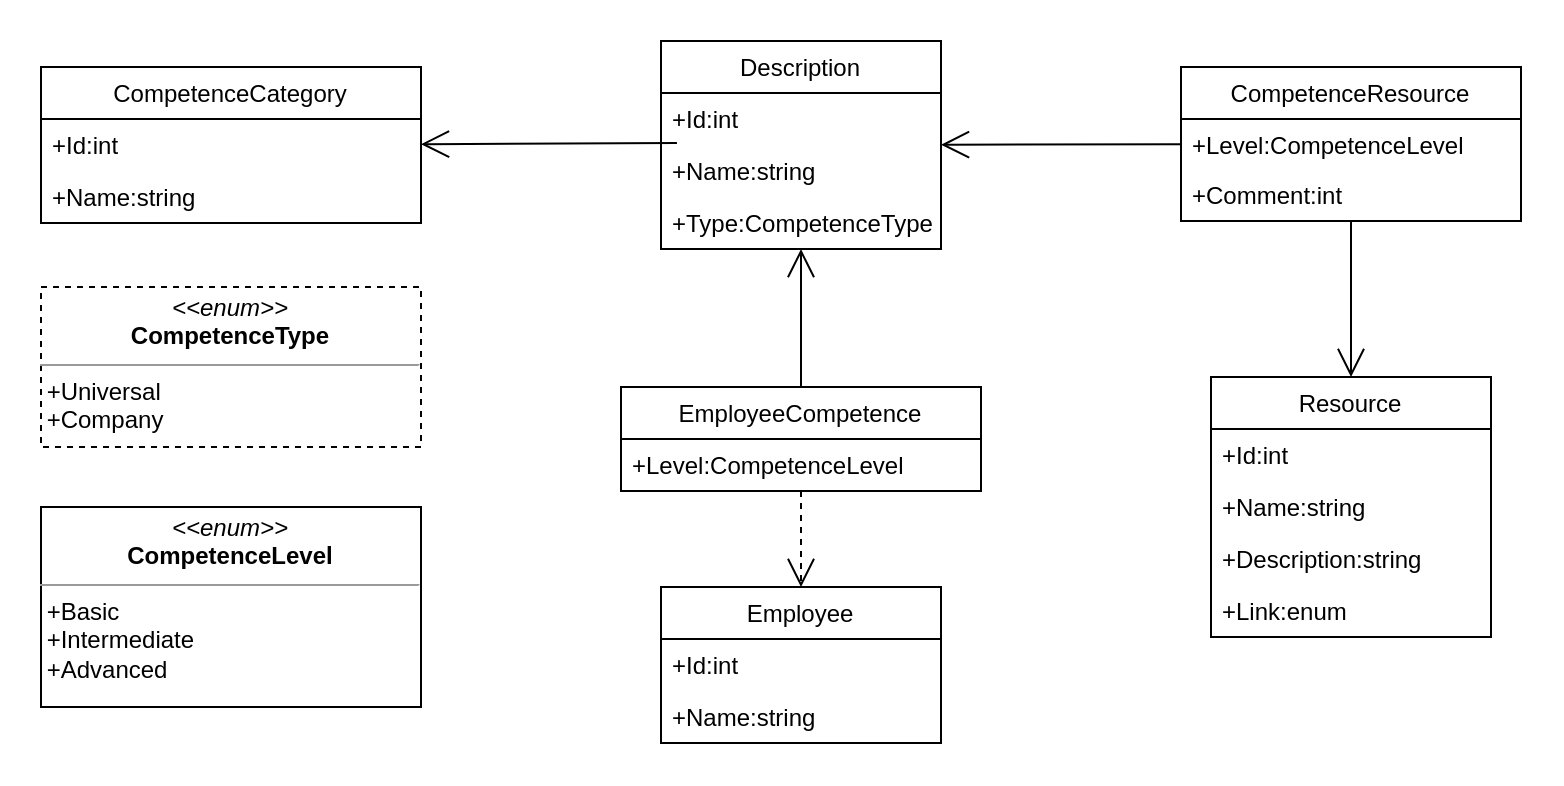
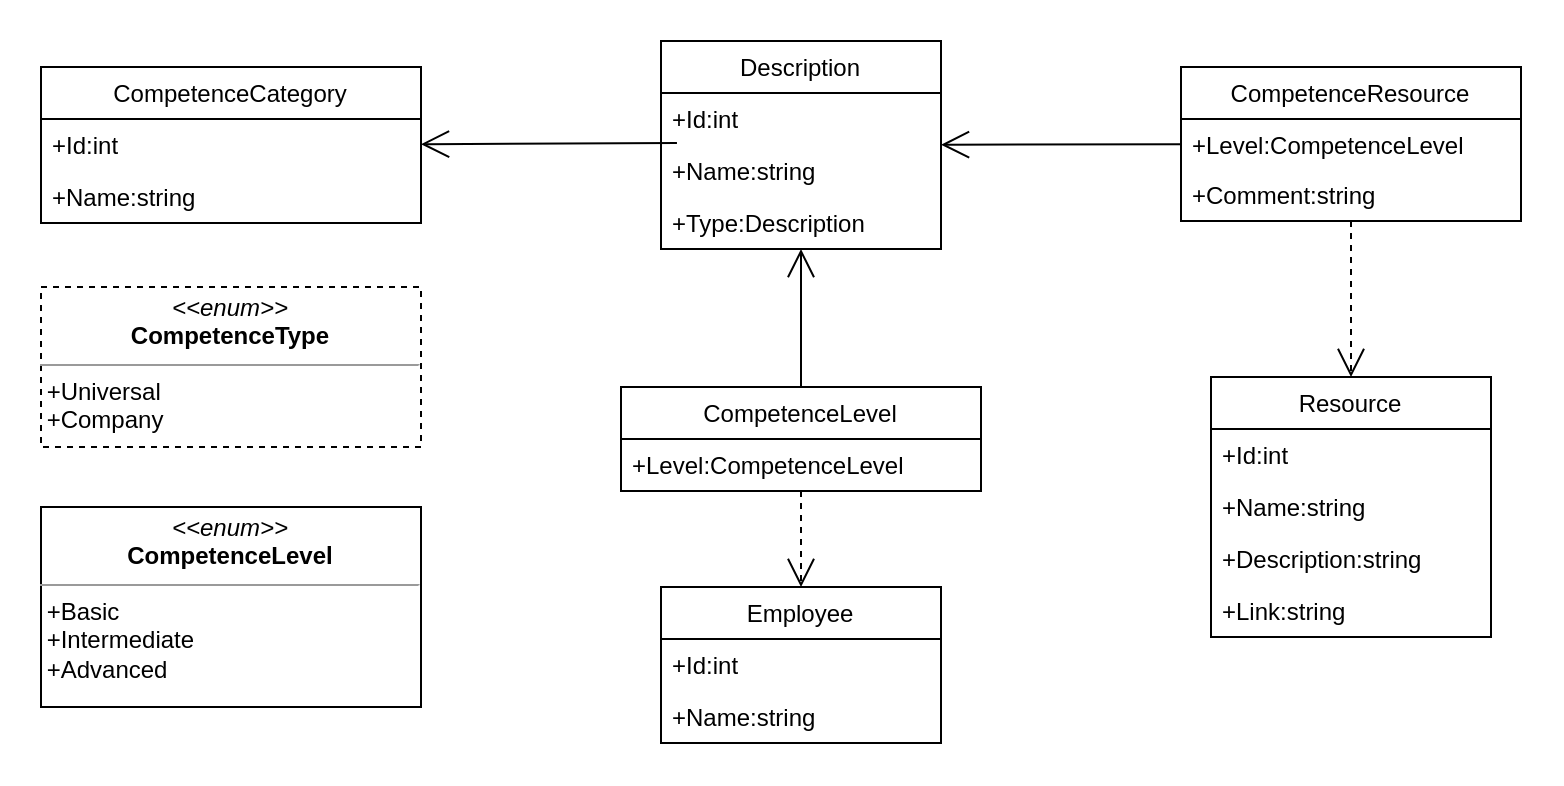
(1266, 196) -> (1287, 196)
(803, 224) -> (777, 224)
(1351, 294) -> (1351, 294)
(800, 414) -> (800, 414)
(1283, 612) -> (1293, 612)
